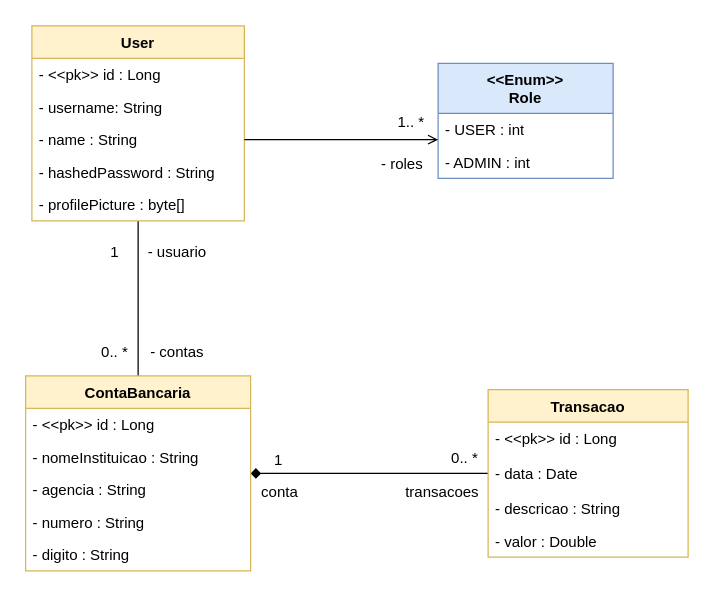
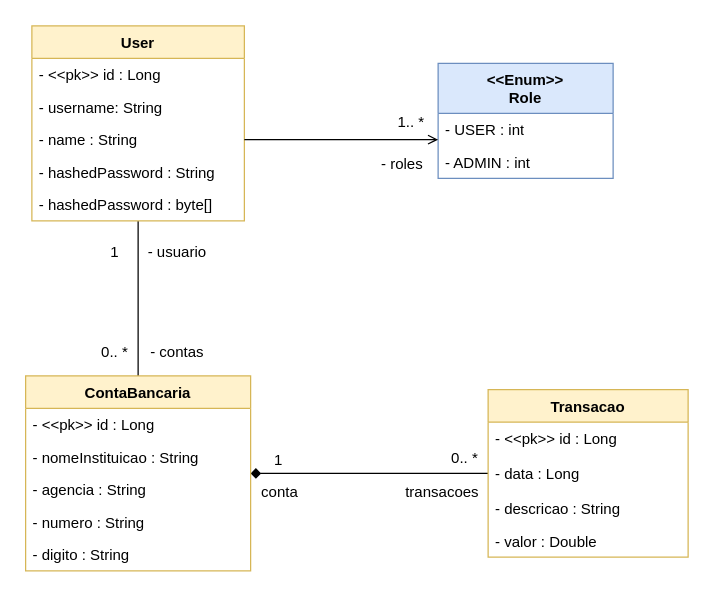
(131, 206) -> (137, 206)
(542, 475) -> (542, 475)
